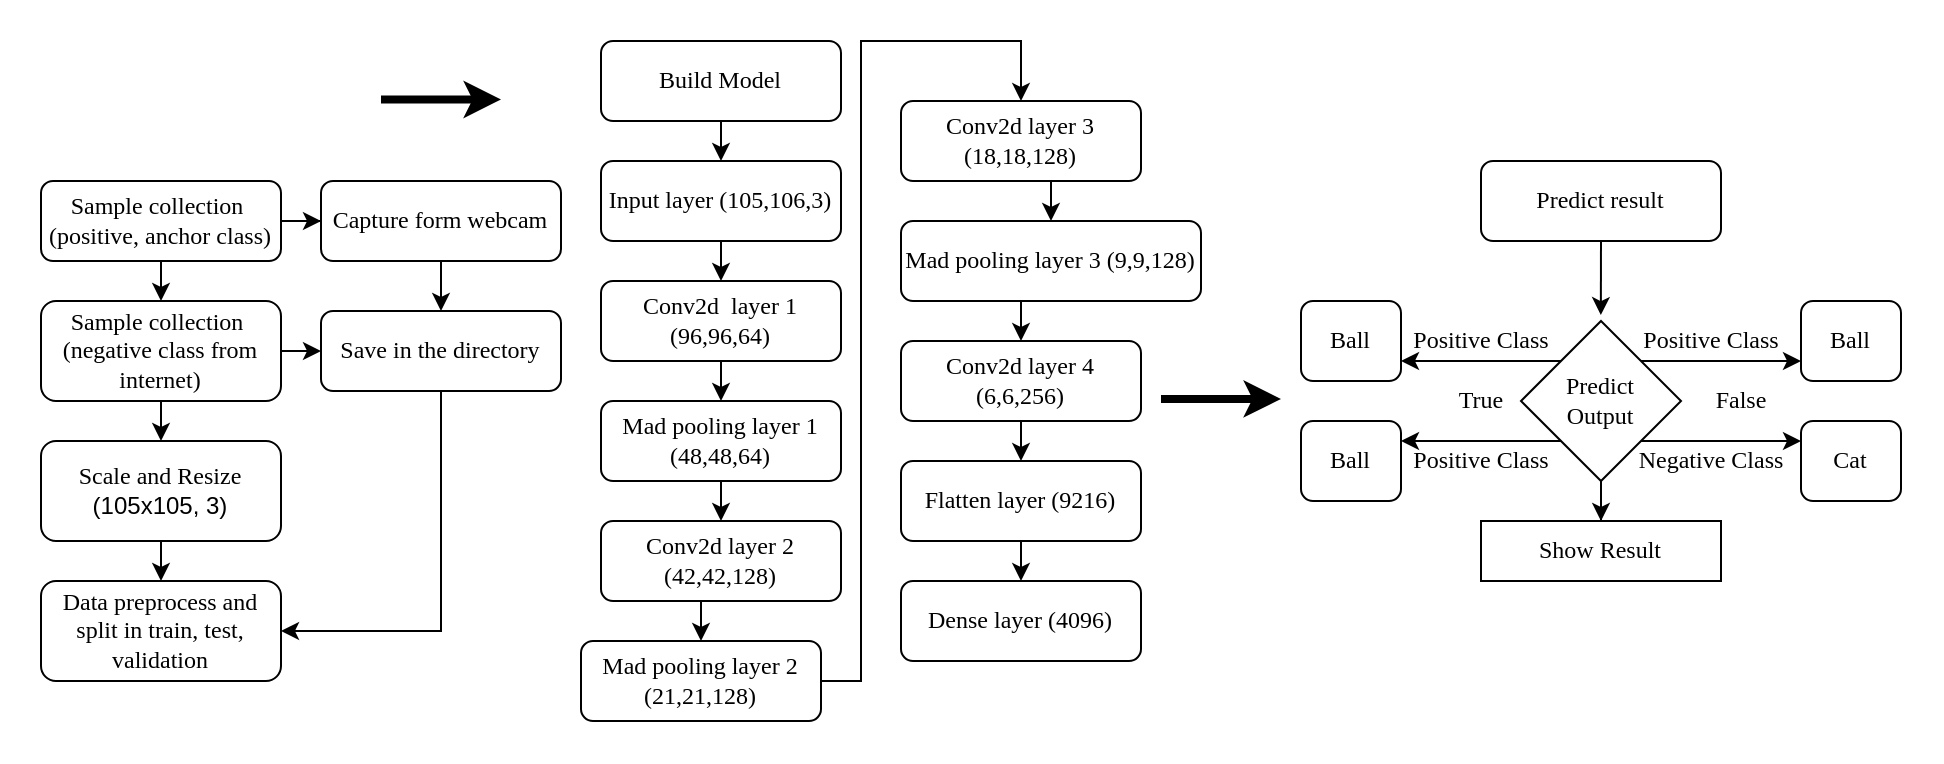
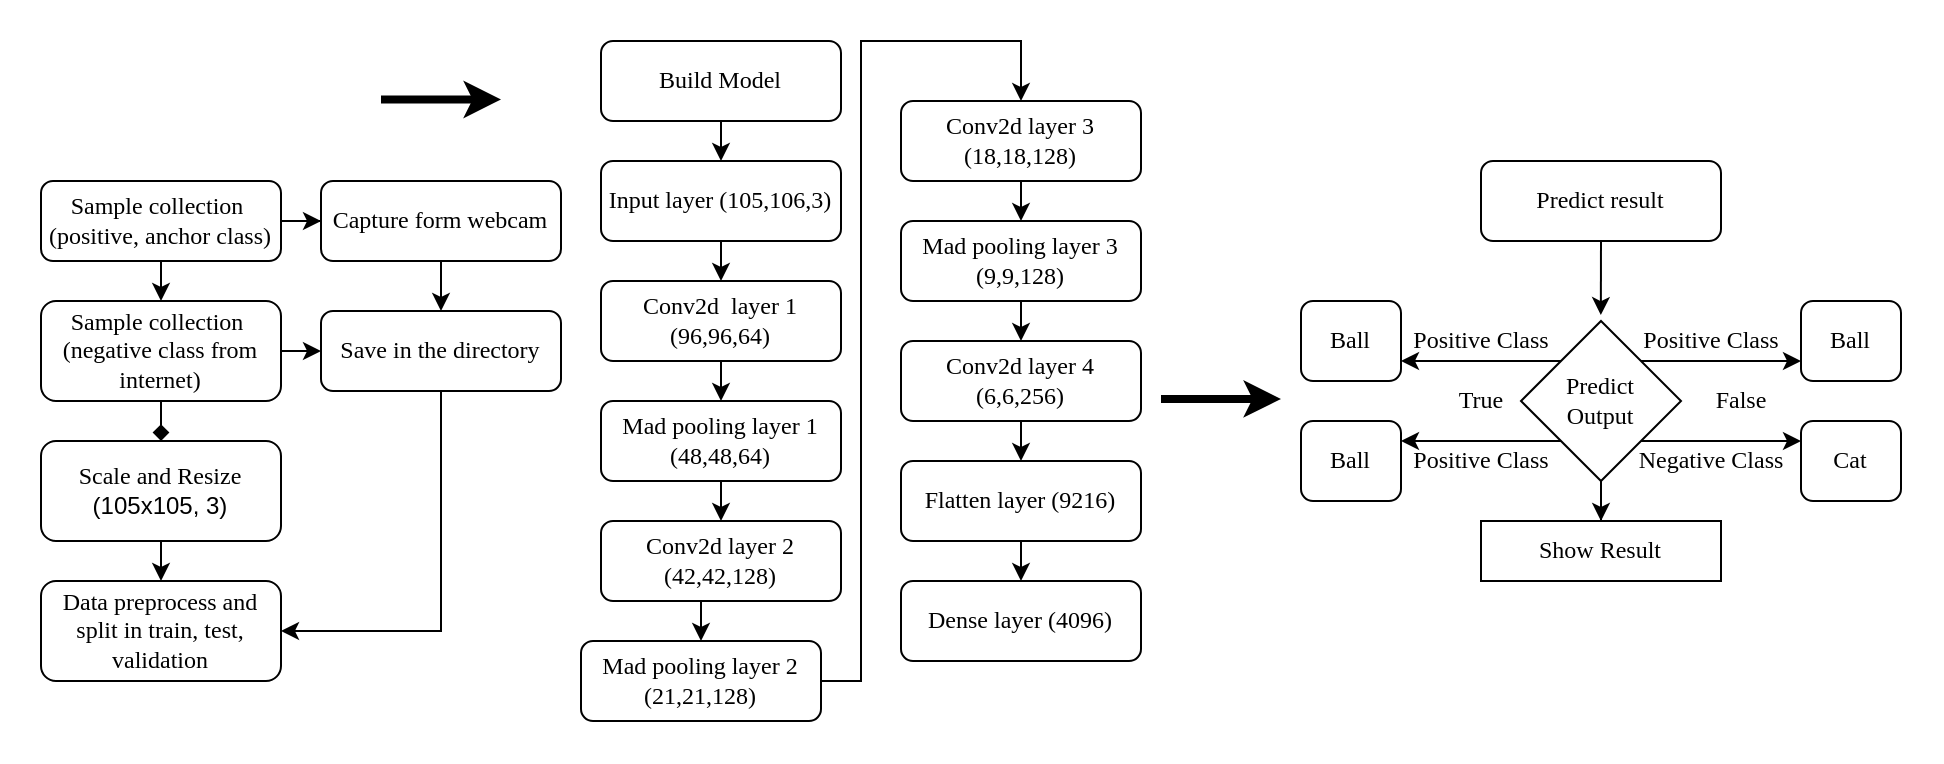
(1051, 261) -> (1021, 261)
(161, 426) -> (161, 425)
